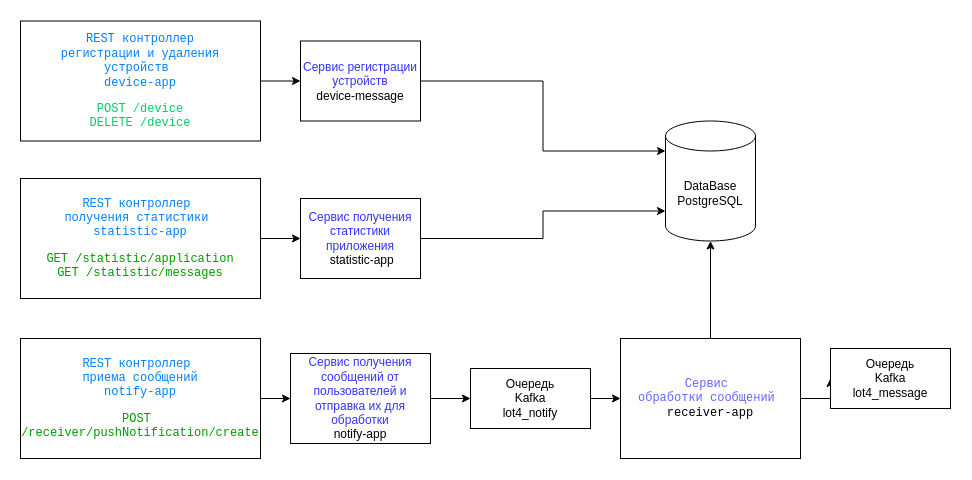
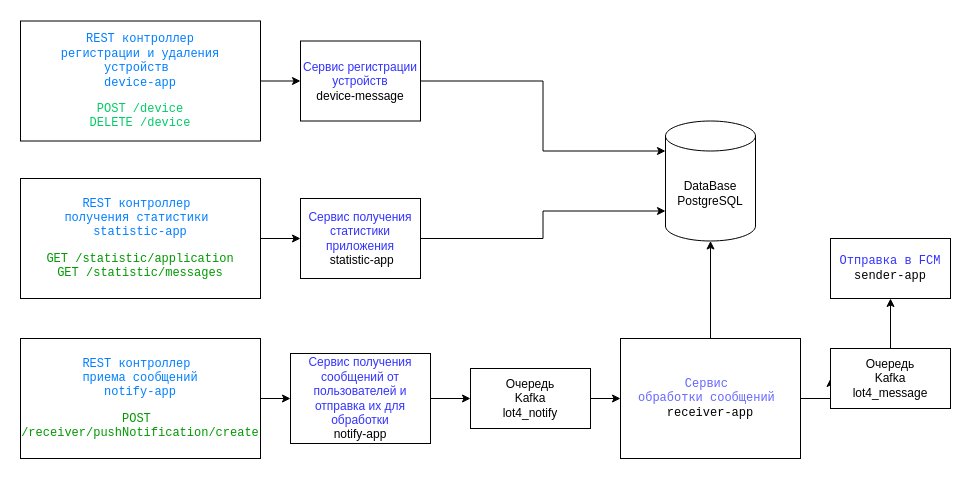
none -> (891, 269)
none -> (891, 327)
